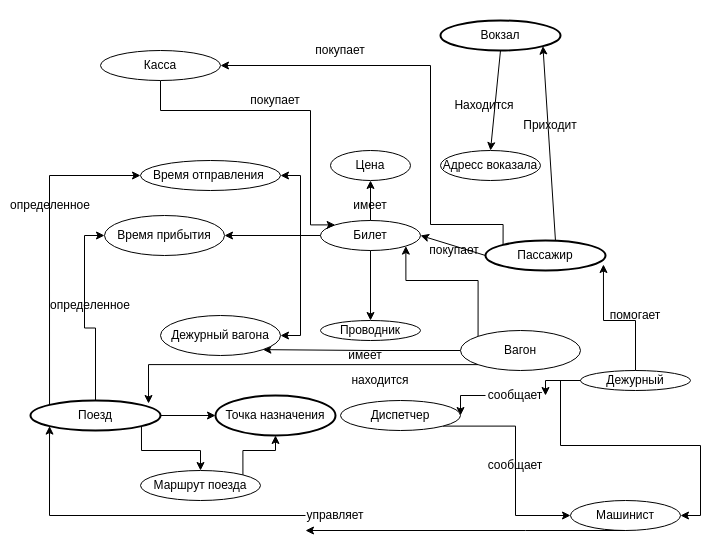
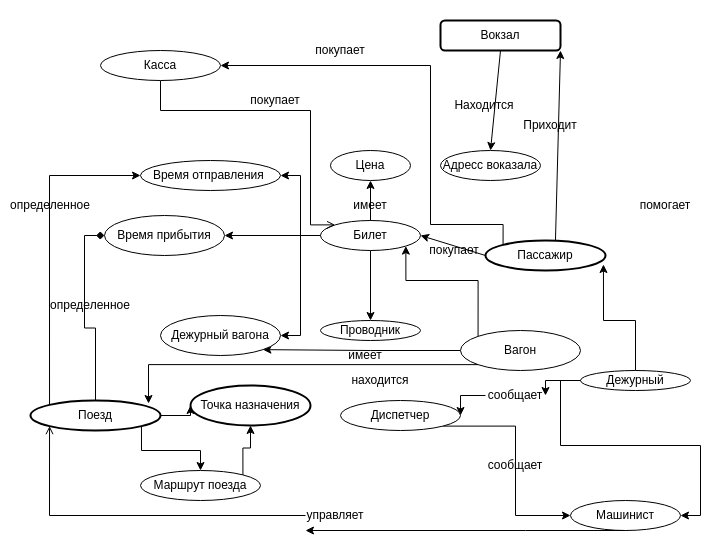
(501, 36) -> (501, 36)
(327, 225) -> (328, 225)
(96, 236) -> (95, 236)
(636, 316) -> (666, 206)
(276, 416) -> (251, 406)
(50, 434) -> (50, 432)
